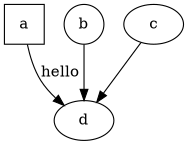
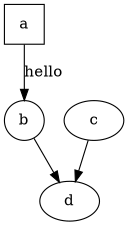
(37, 74) -> (24, 67)
